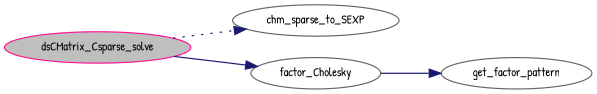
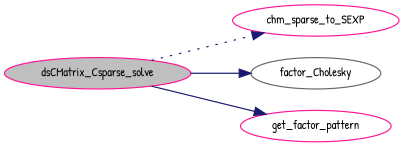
(316, 20) -> (316, 20)
(405, 73) -> (203, 99)
(517, 73) -> (316, 126)
